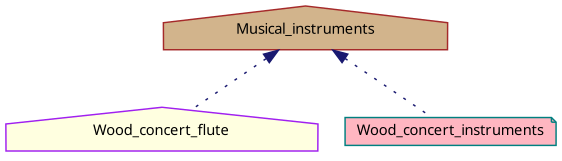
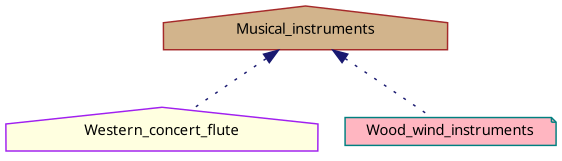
(162, 131) -> (162, 131)
(451, 131) -> (451, 131)
